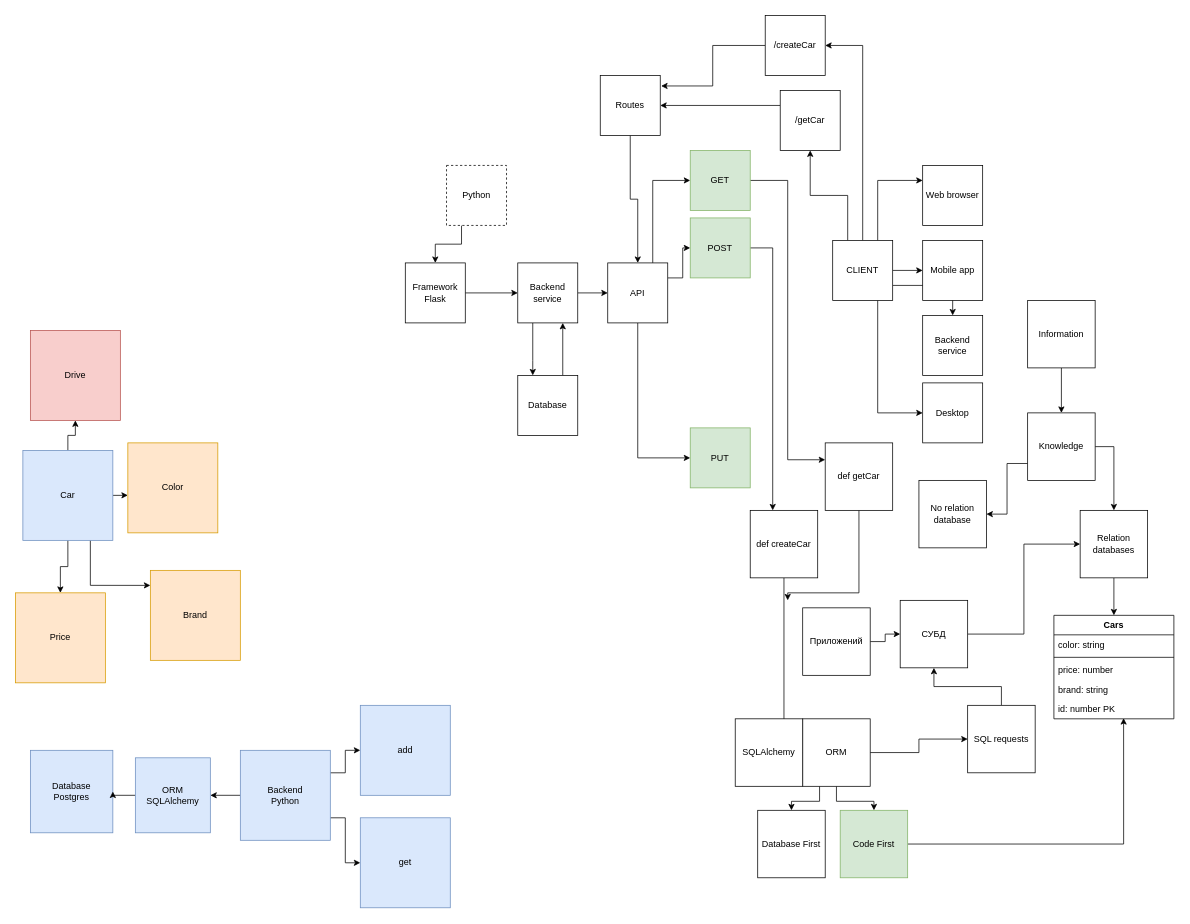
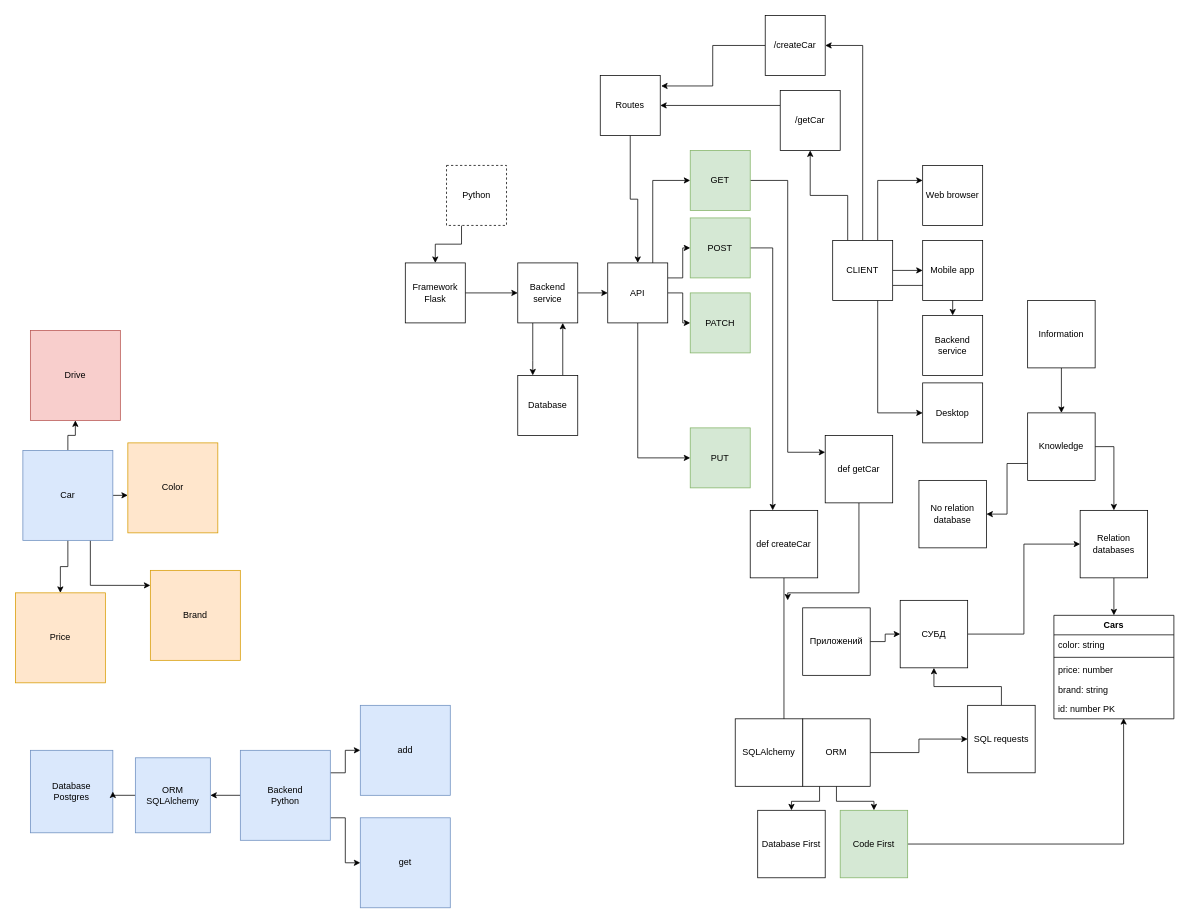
none -> (683, 307)
none -> (720, 323)
(859, 477) -> (859, 469)
